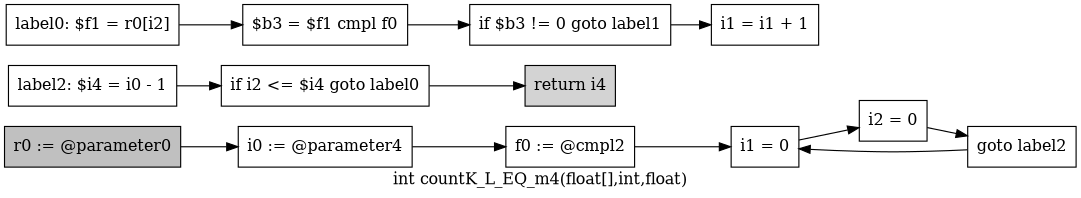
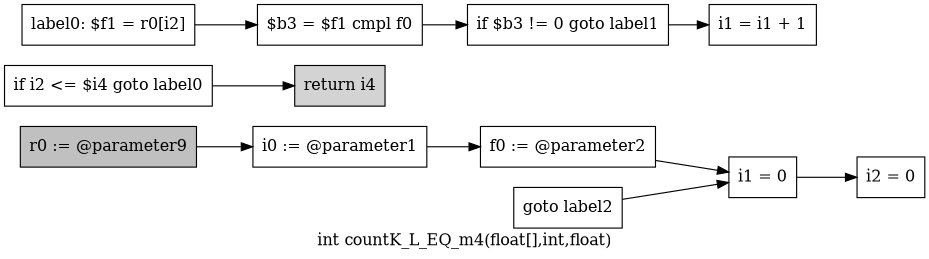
(93, 86) -> none
(942, 131) -> none
(93, 147) -> (108, 147)
(325, 147) -> (340, 147)
(570, 147) -> (568, 147)
